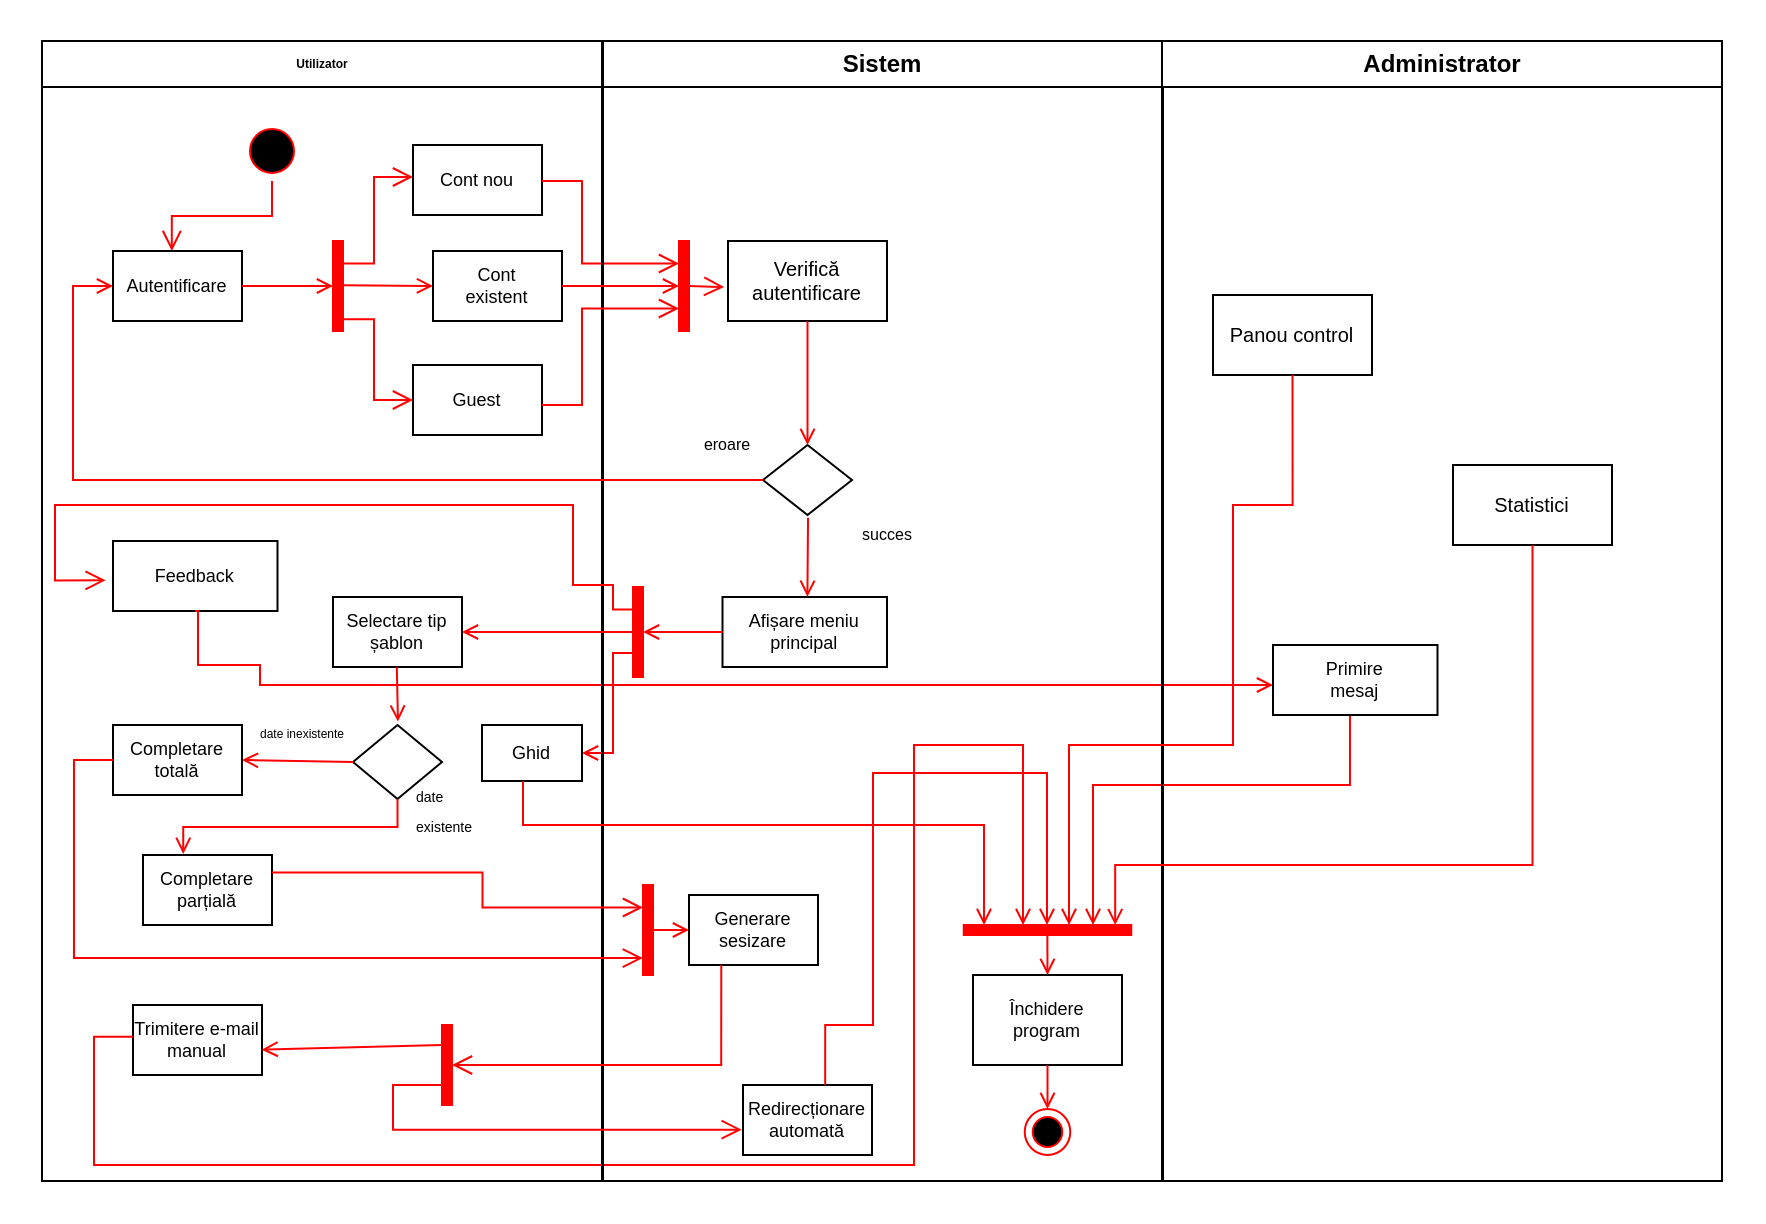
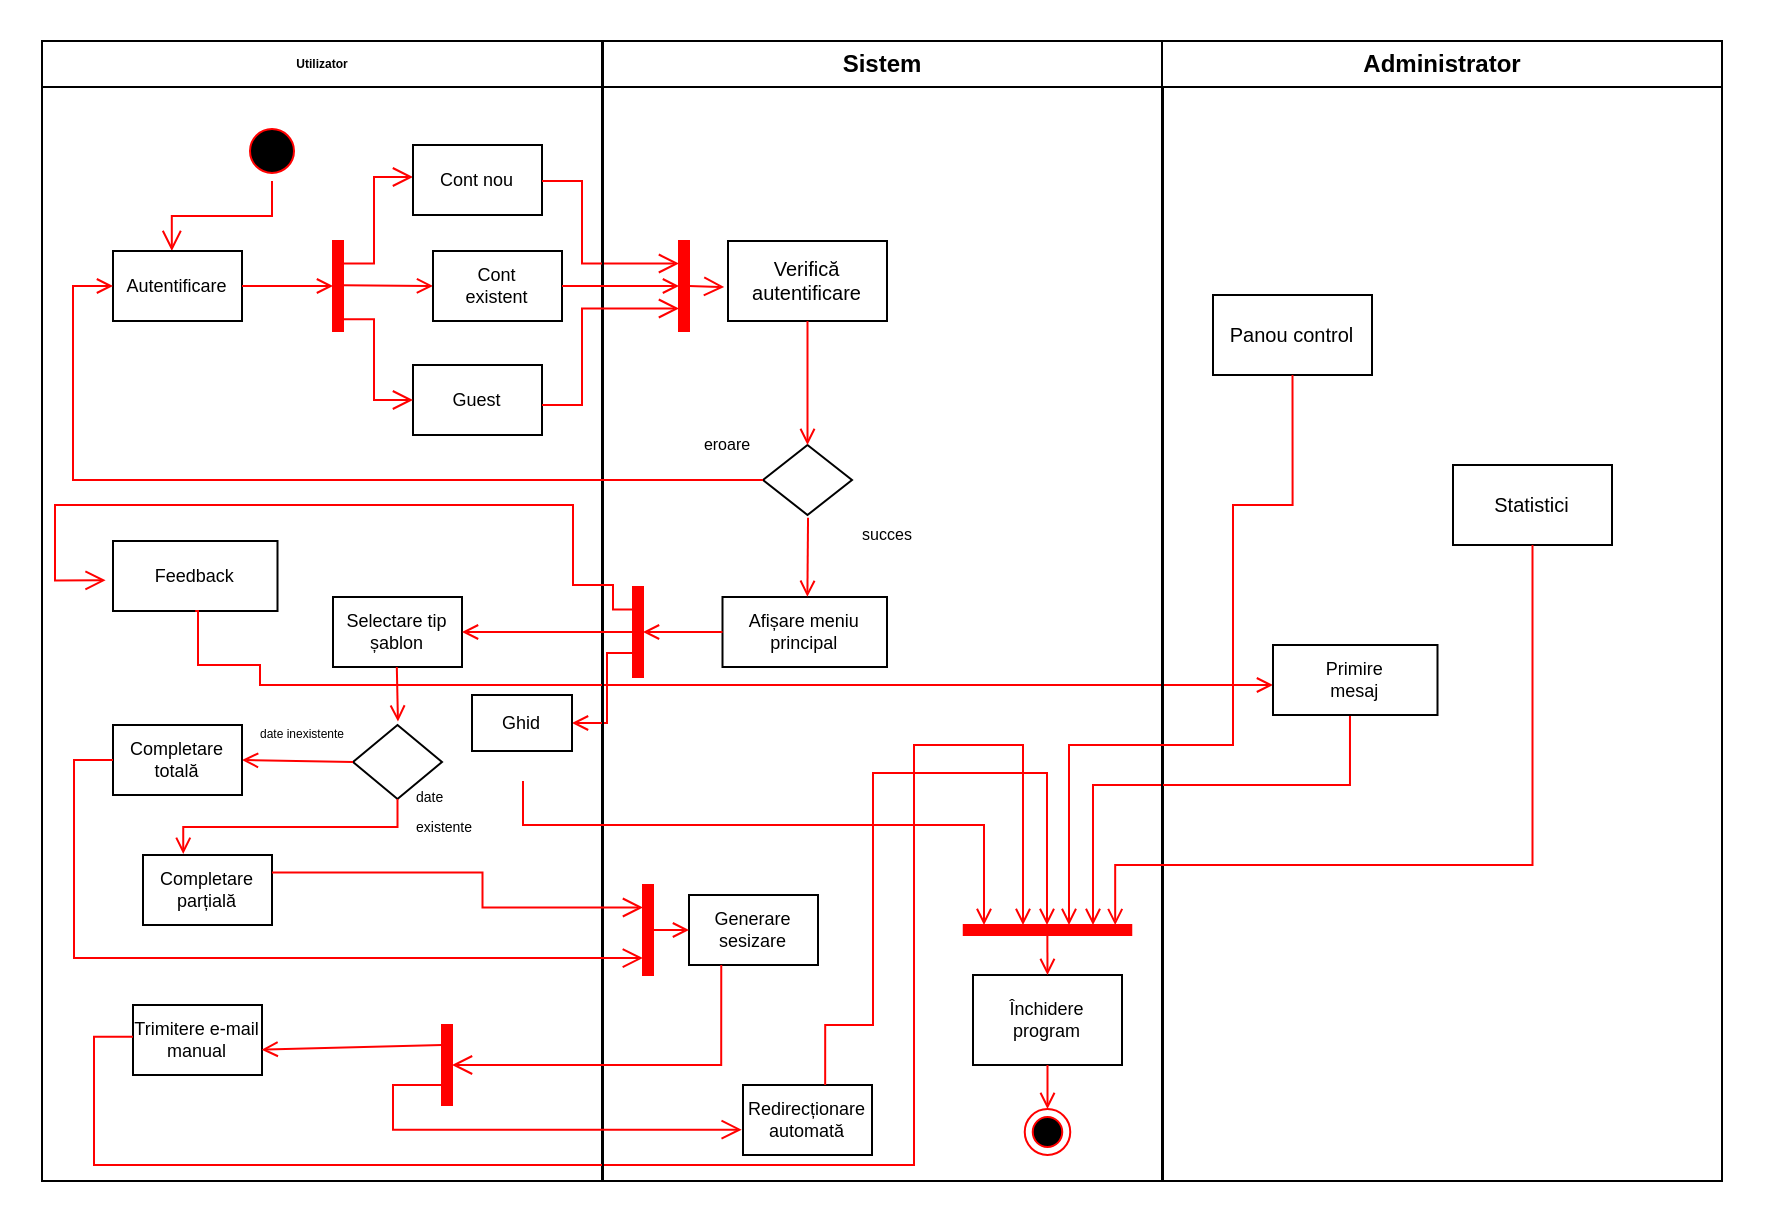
(532, 753) -> (522, 723)
